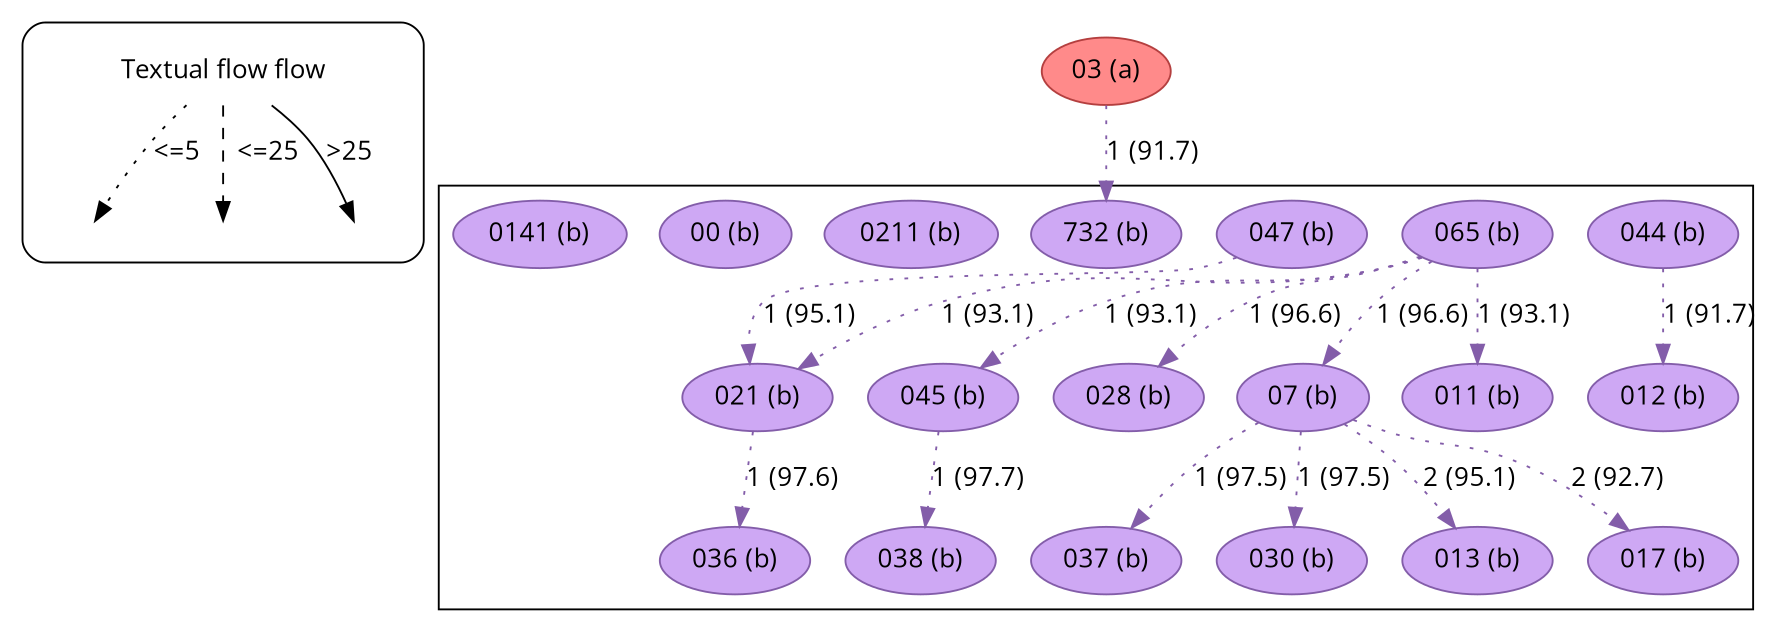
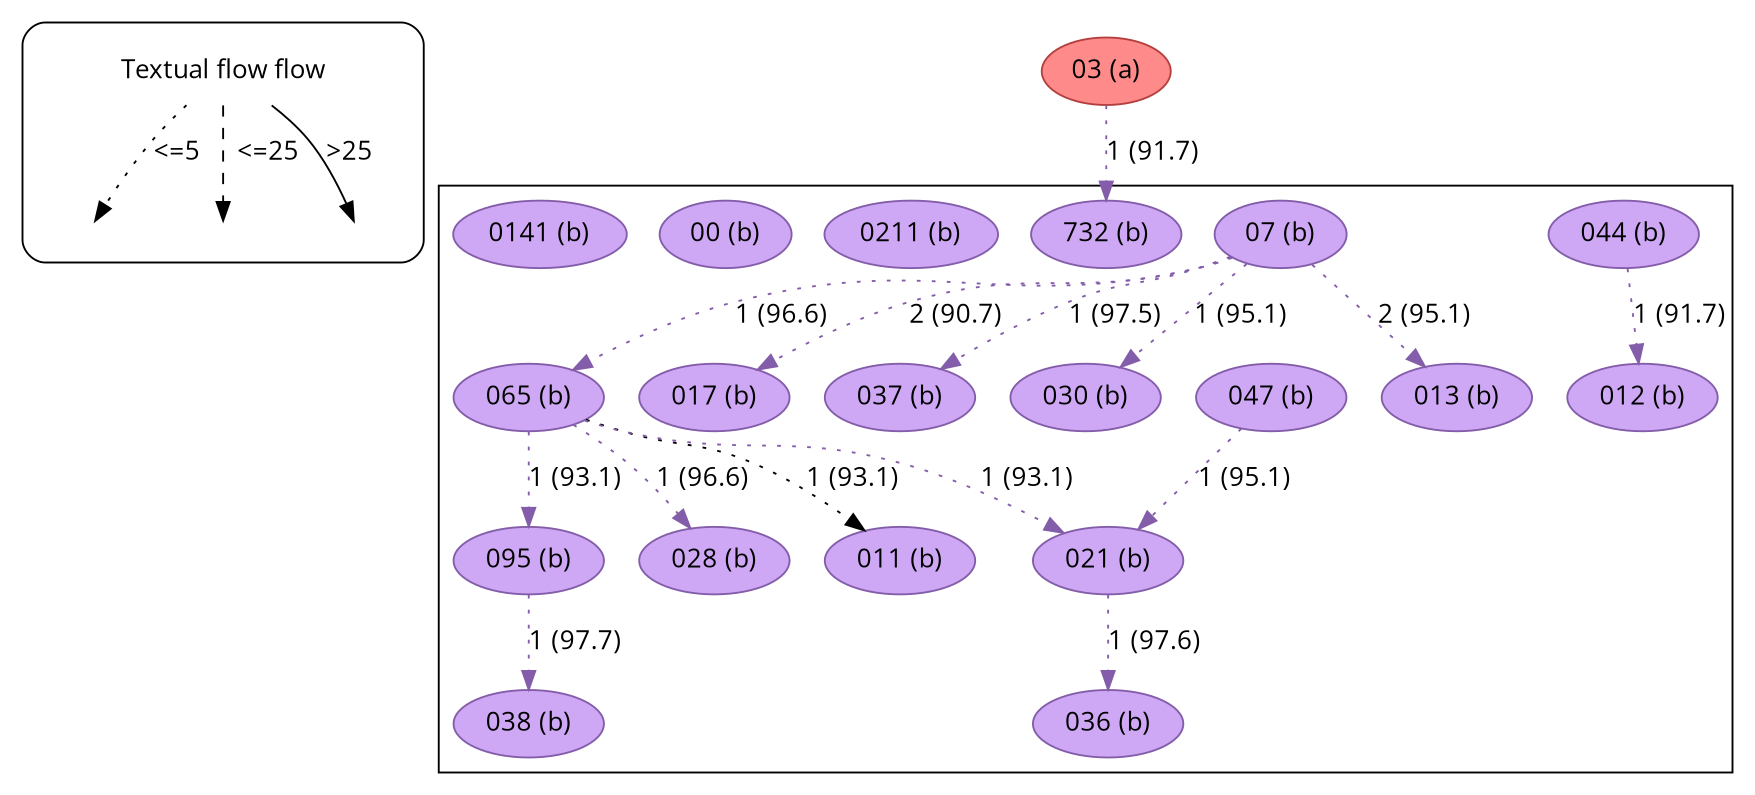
(1378, 300) -> (906, 281)
(1478, 307) -> (738, 457)
(943, 398) -> (529, 561)
(1344, 479) -> (1241, 316)
(1618, 479) -> (956, 316)
